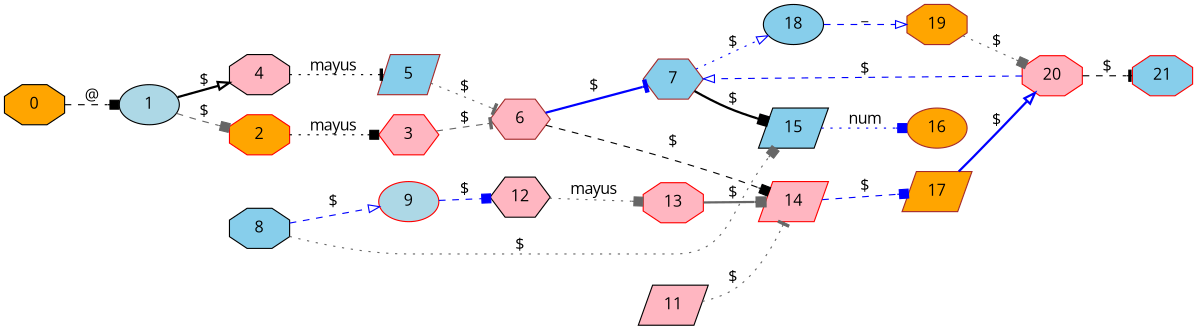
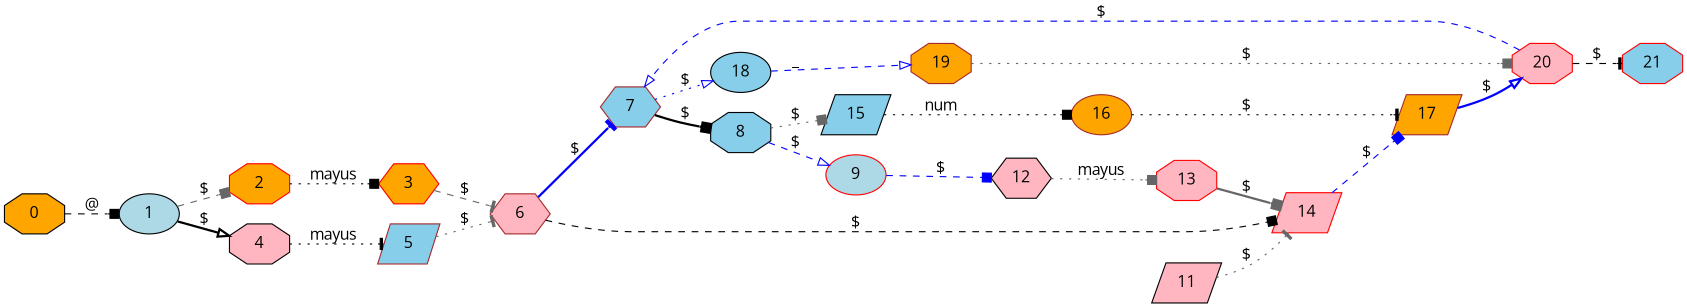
(725, 107) -> (677, 122)
none -> (1262, 115)
(858, 128) -> (972, 115)
(409, 135) -> (409, 184)
